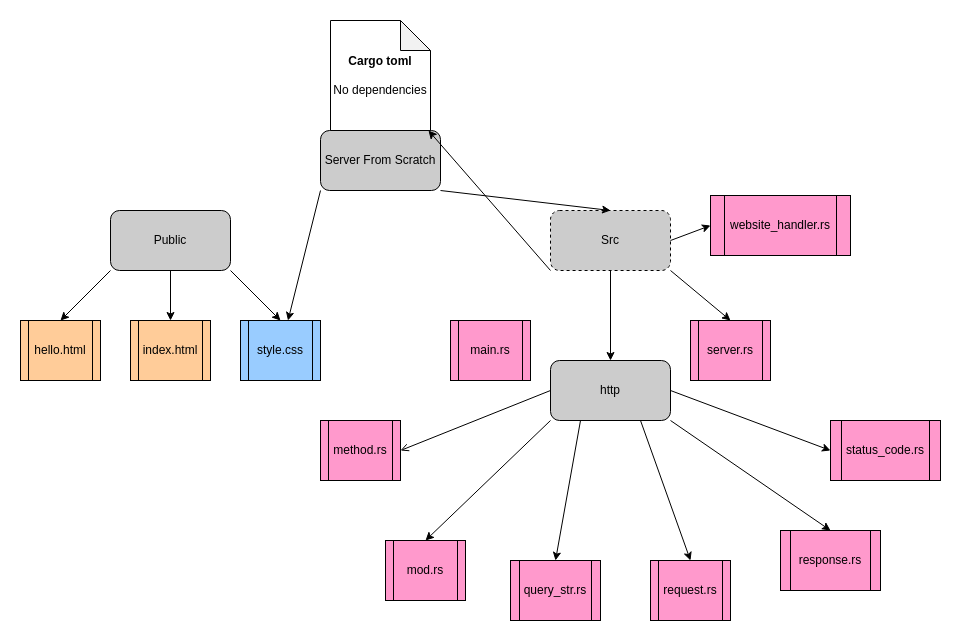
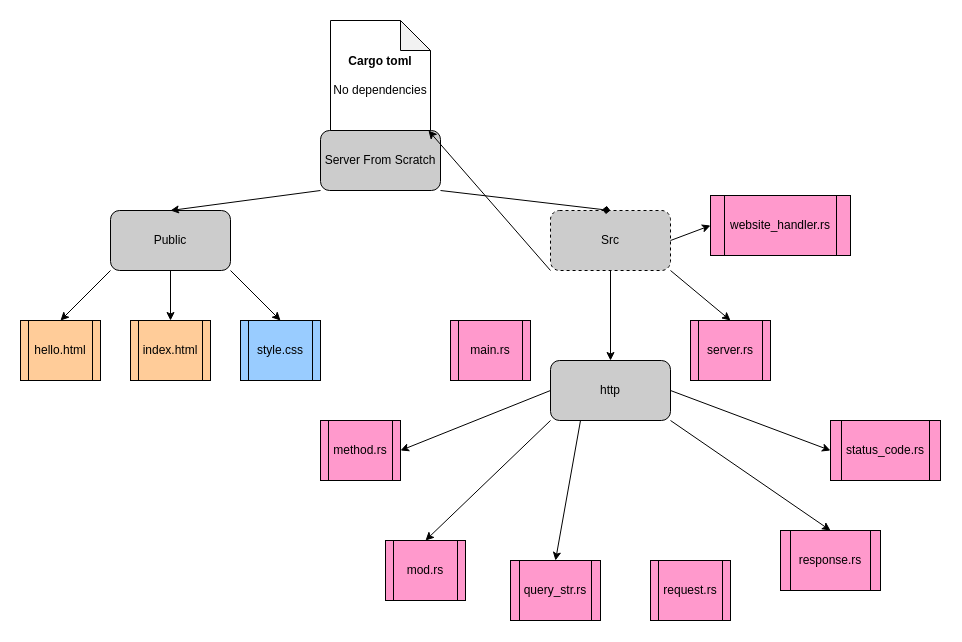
(602, 210) -> (602, 209)
(305, 252) -> (249, 200)
(406, 448) -> (408, 447)
(664, 488) -> none
